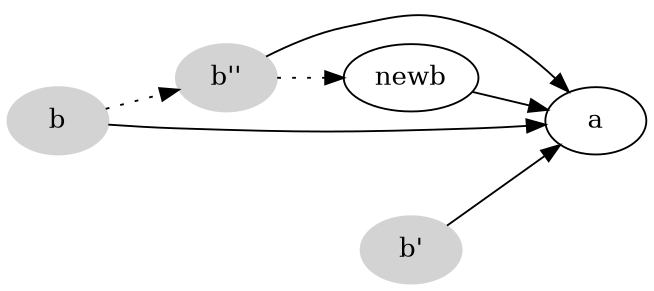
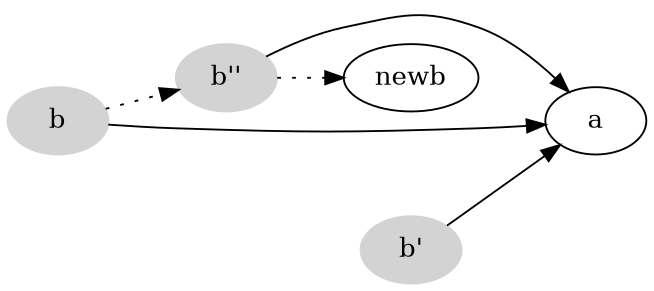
(501, 99) -> none
